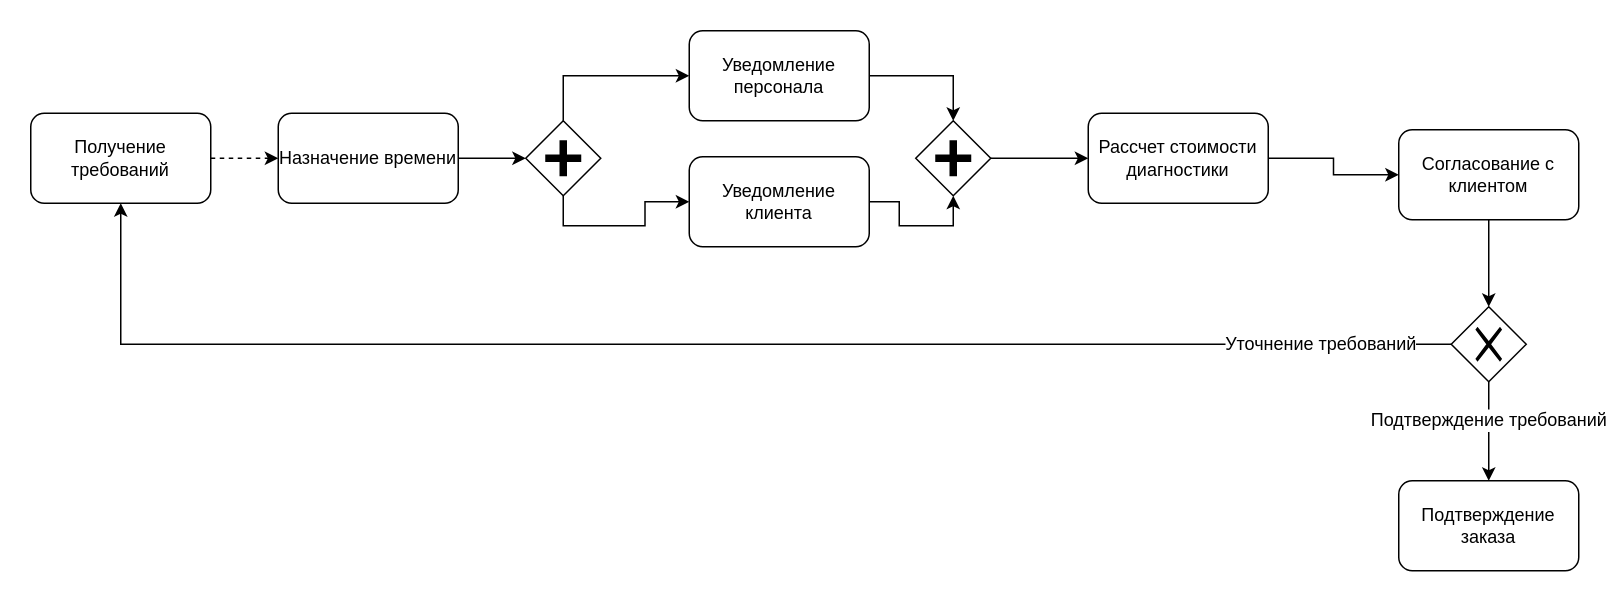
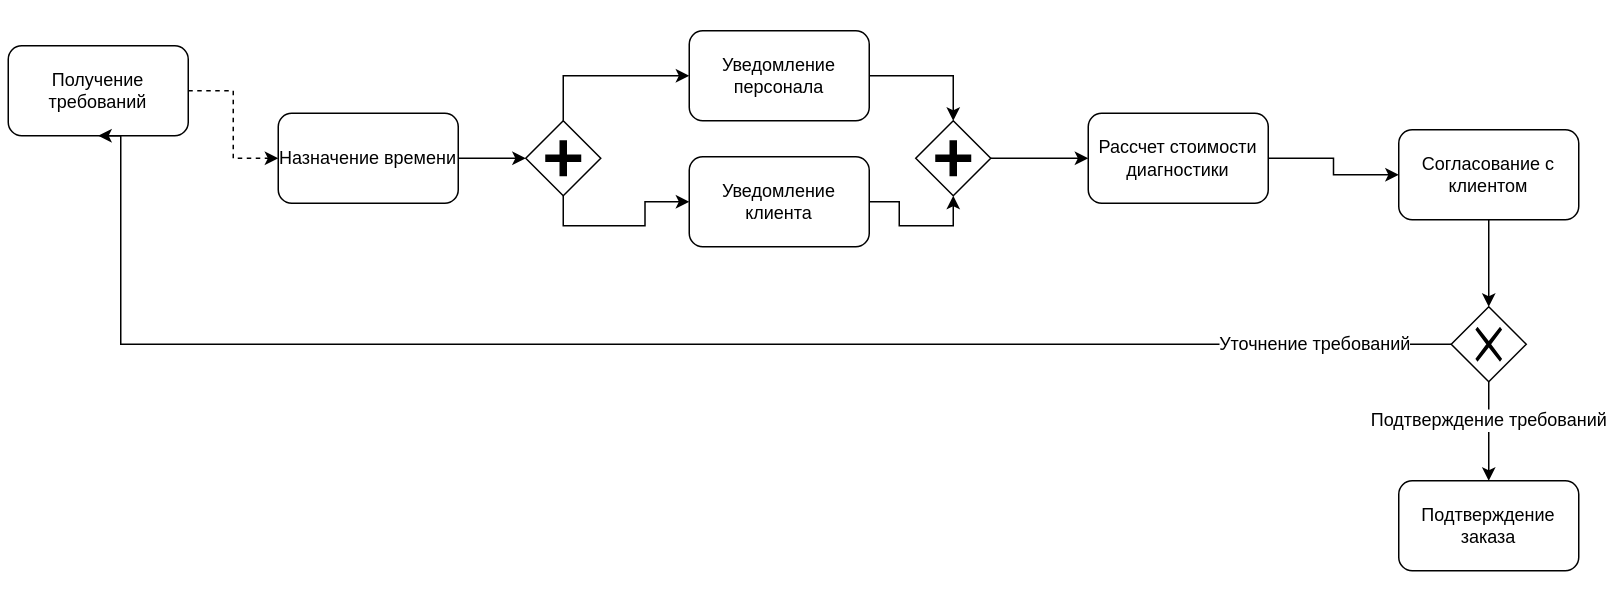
(121, 158) -> (98, 91)
